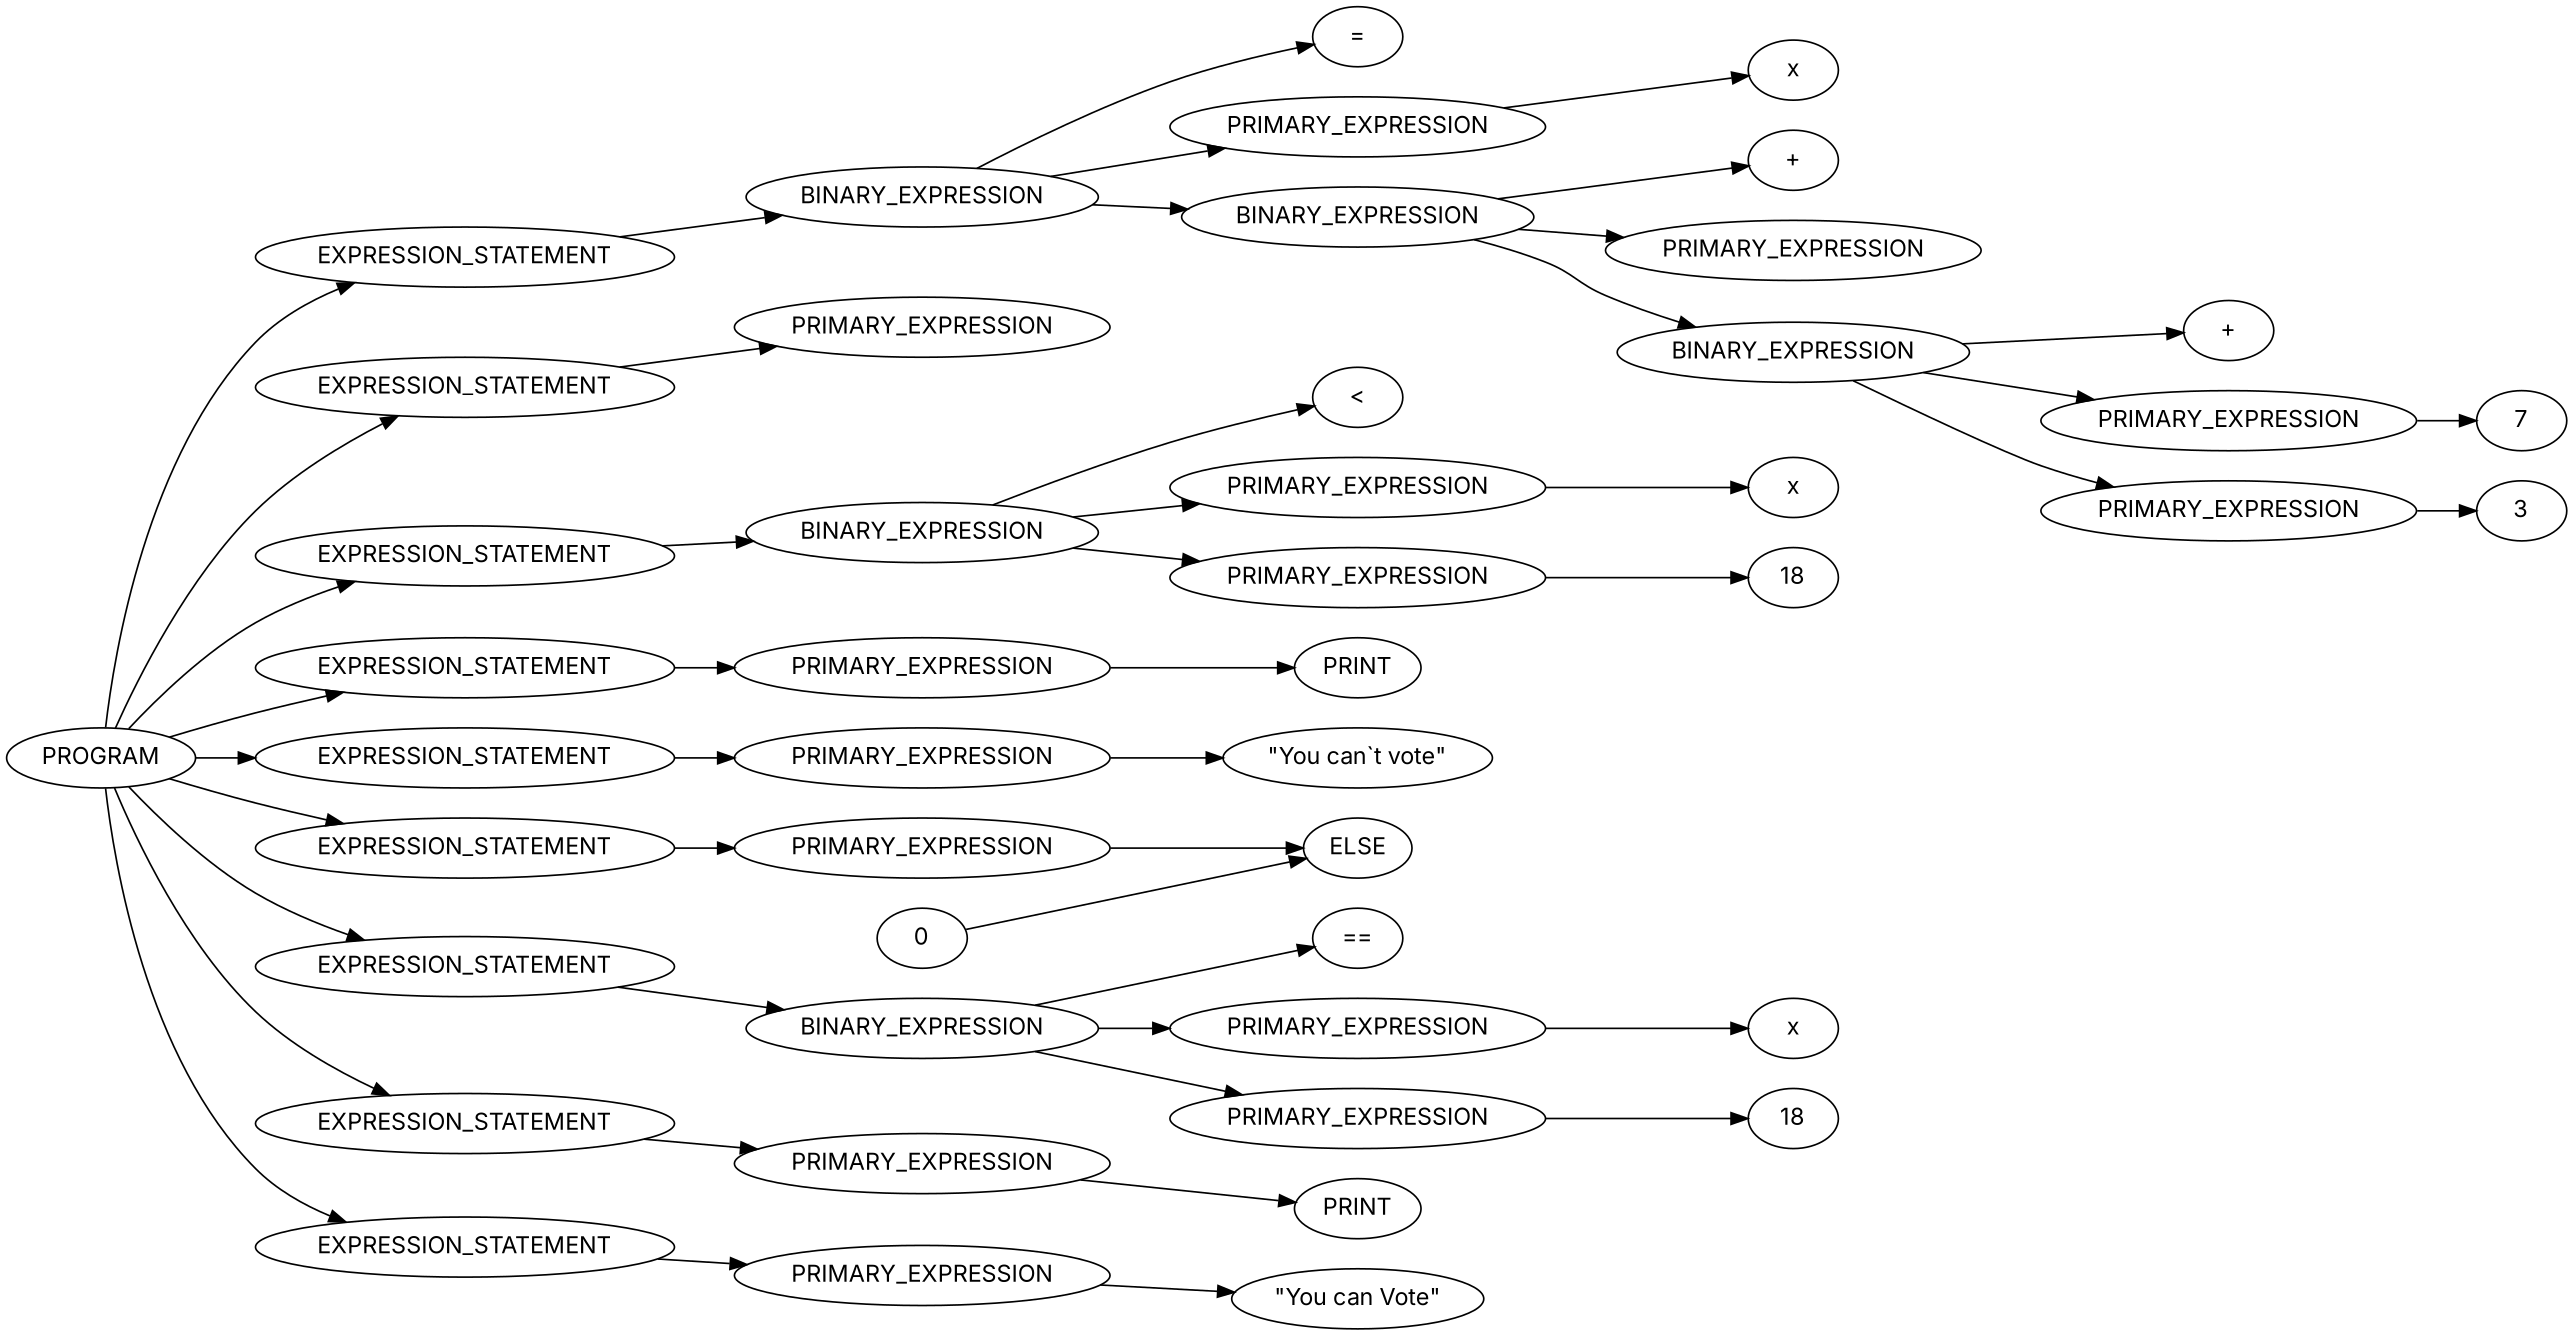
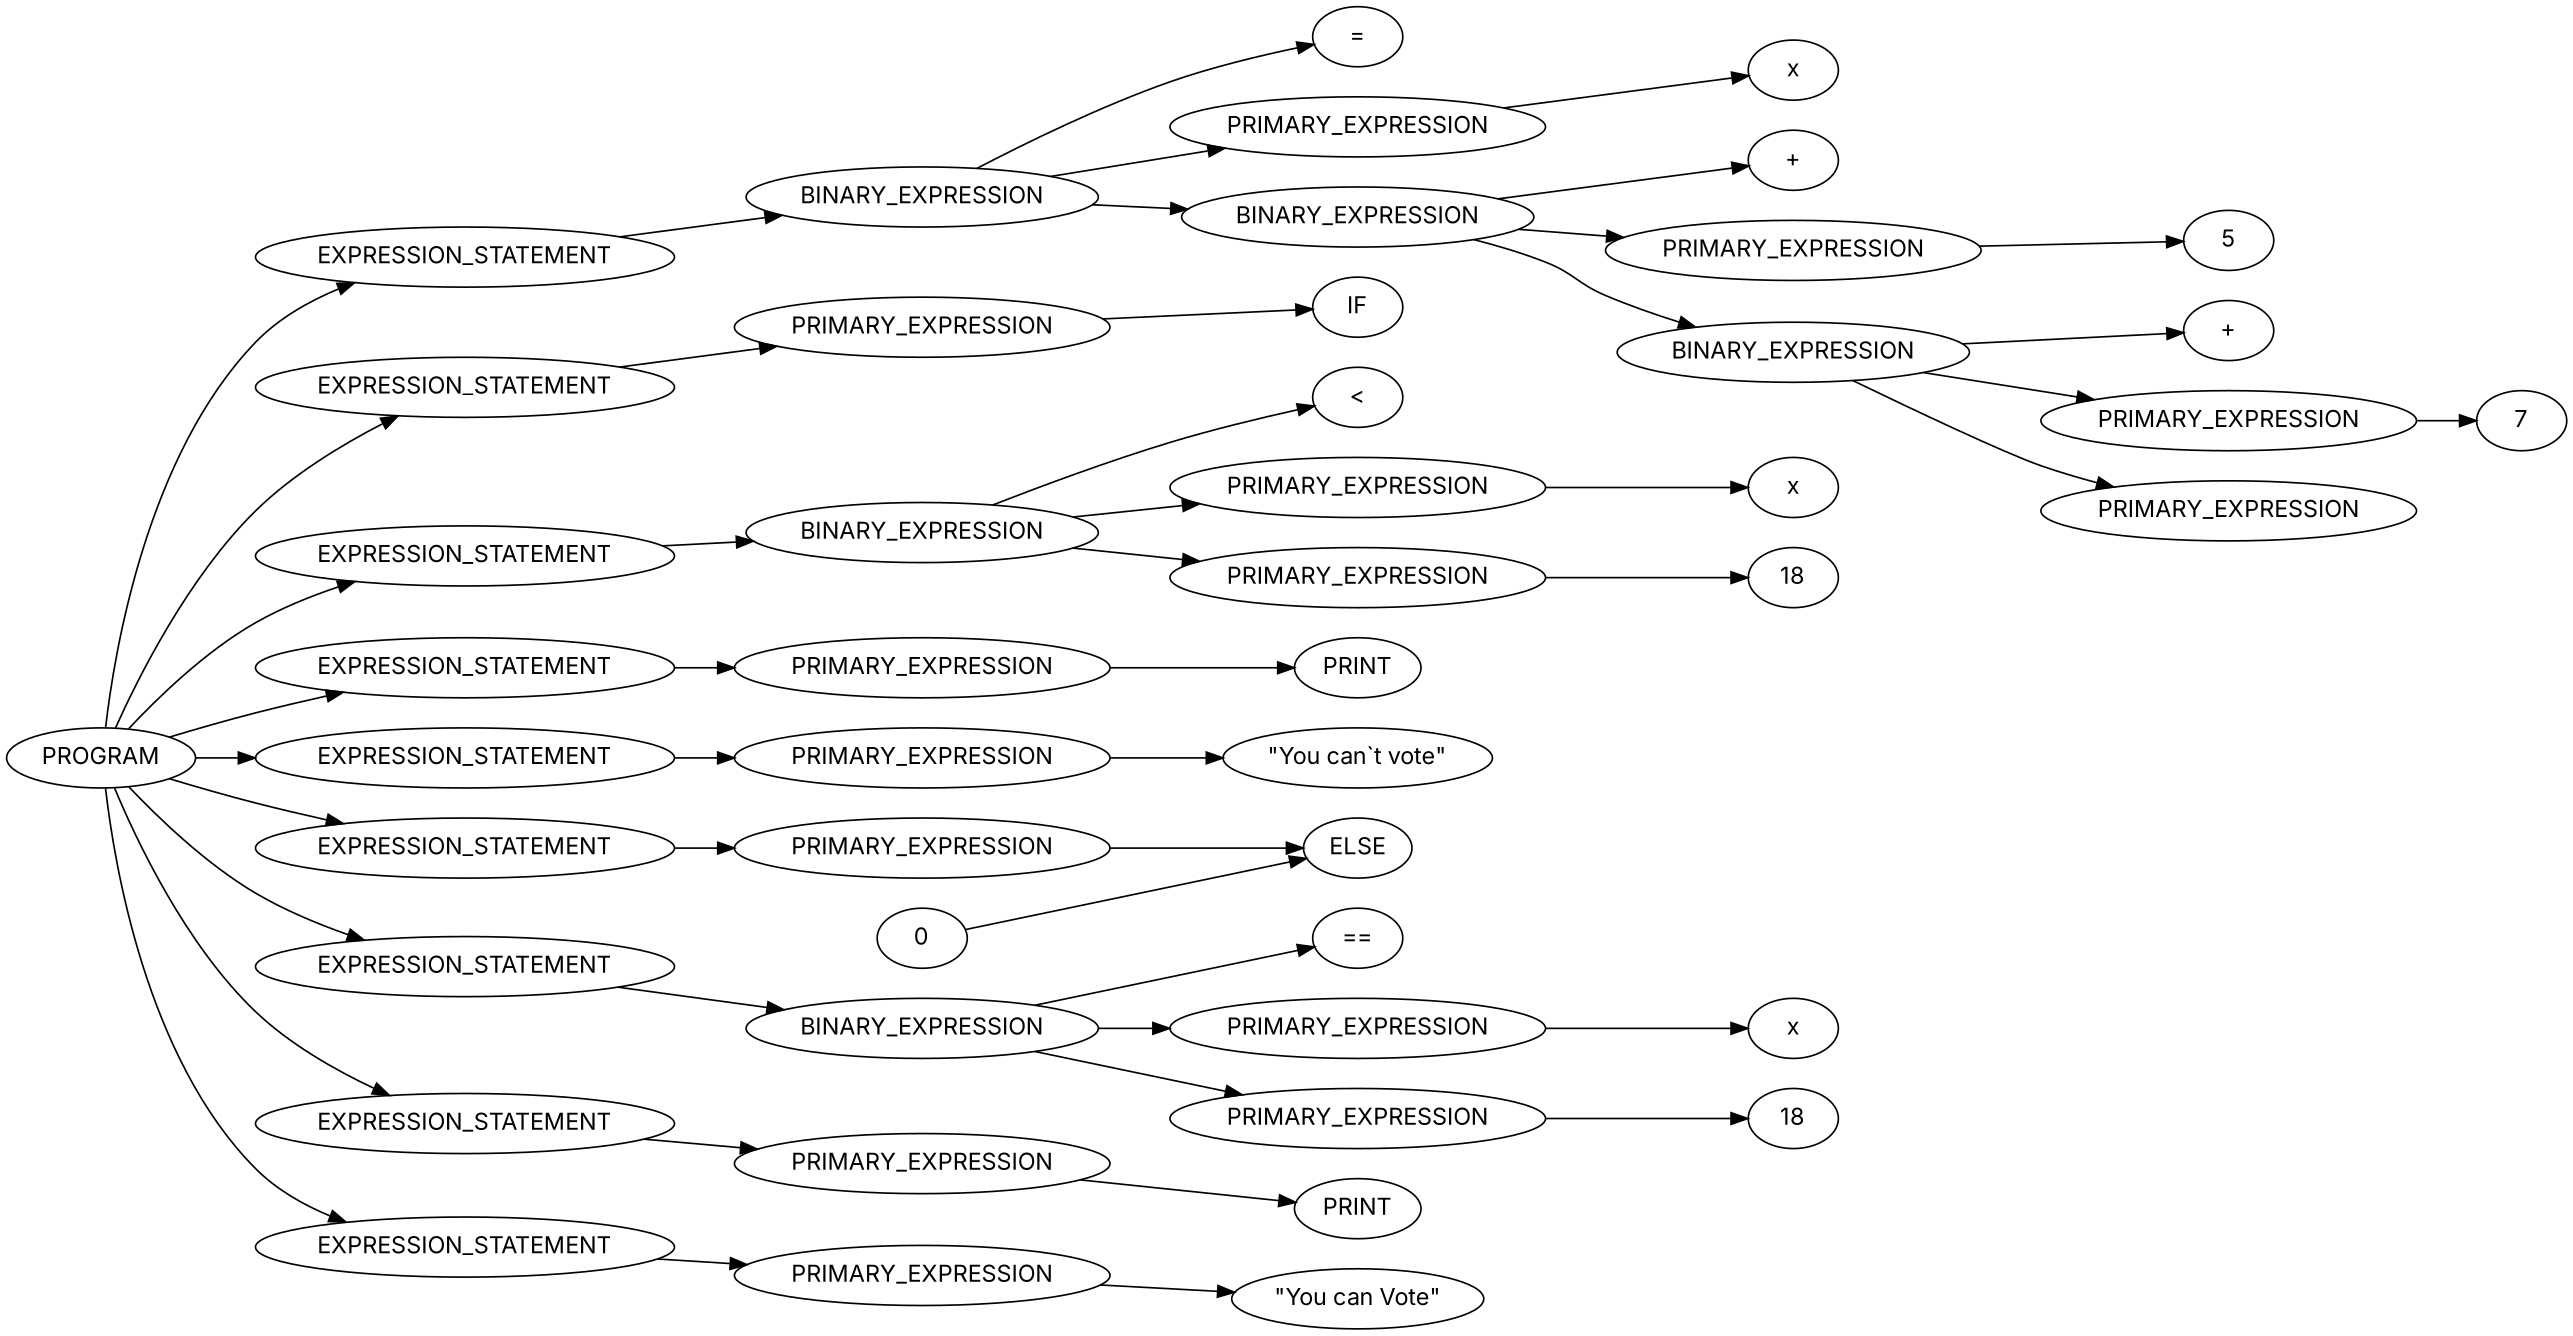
none -> (2229, 240)
none -> (1358, 307)
(2522, 511) -> none
